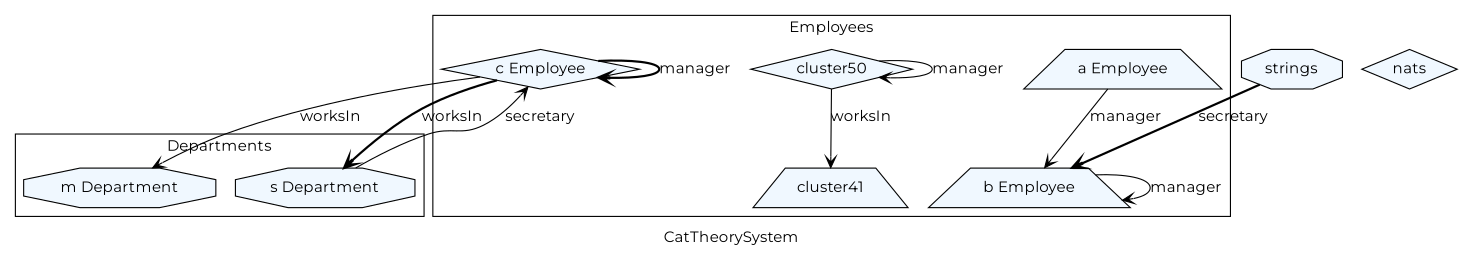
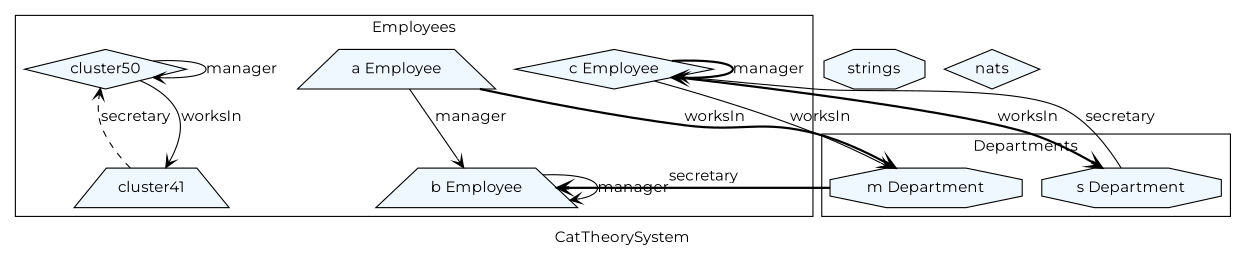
(1171, 124) -> (699, 188)
none -> (684, 125)
none -> (106, 137)
